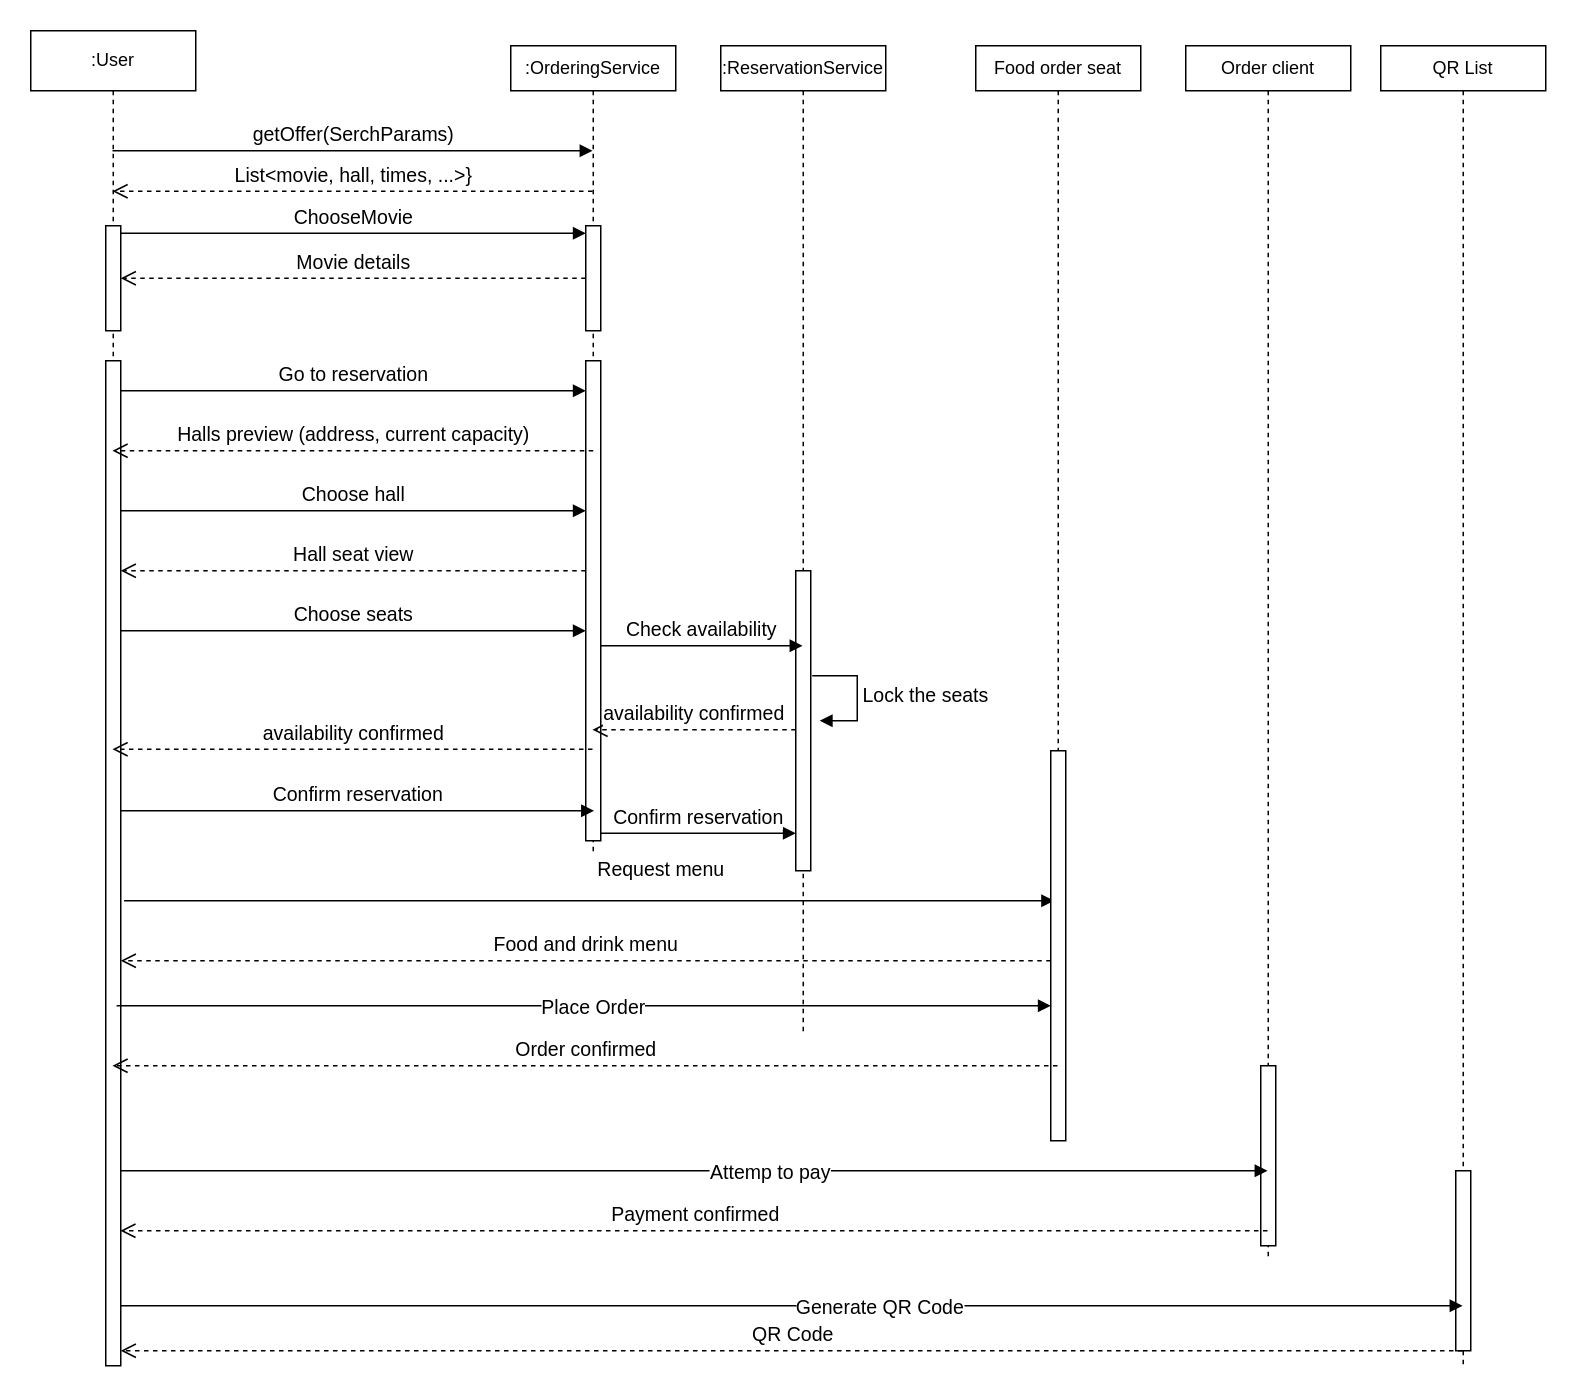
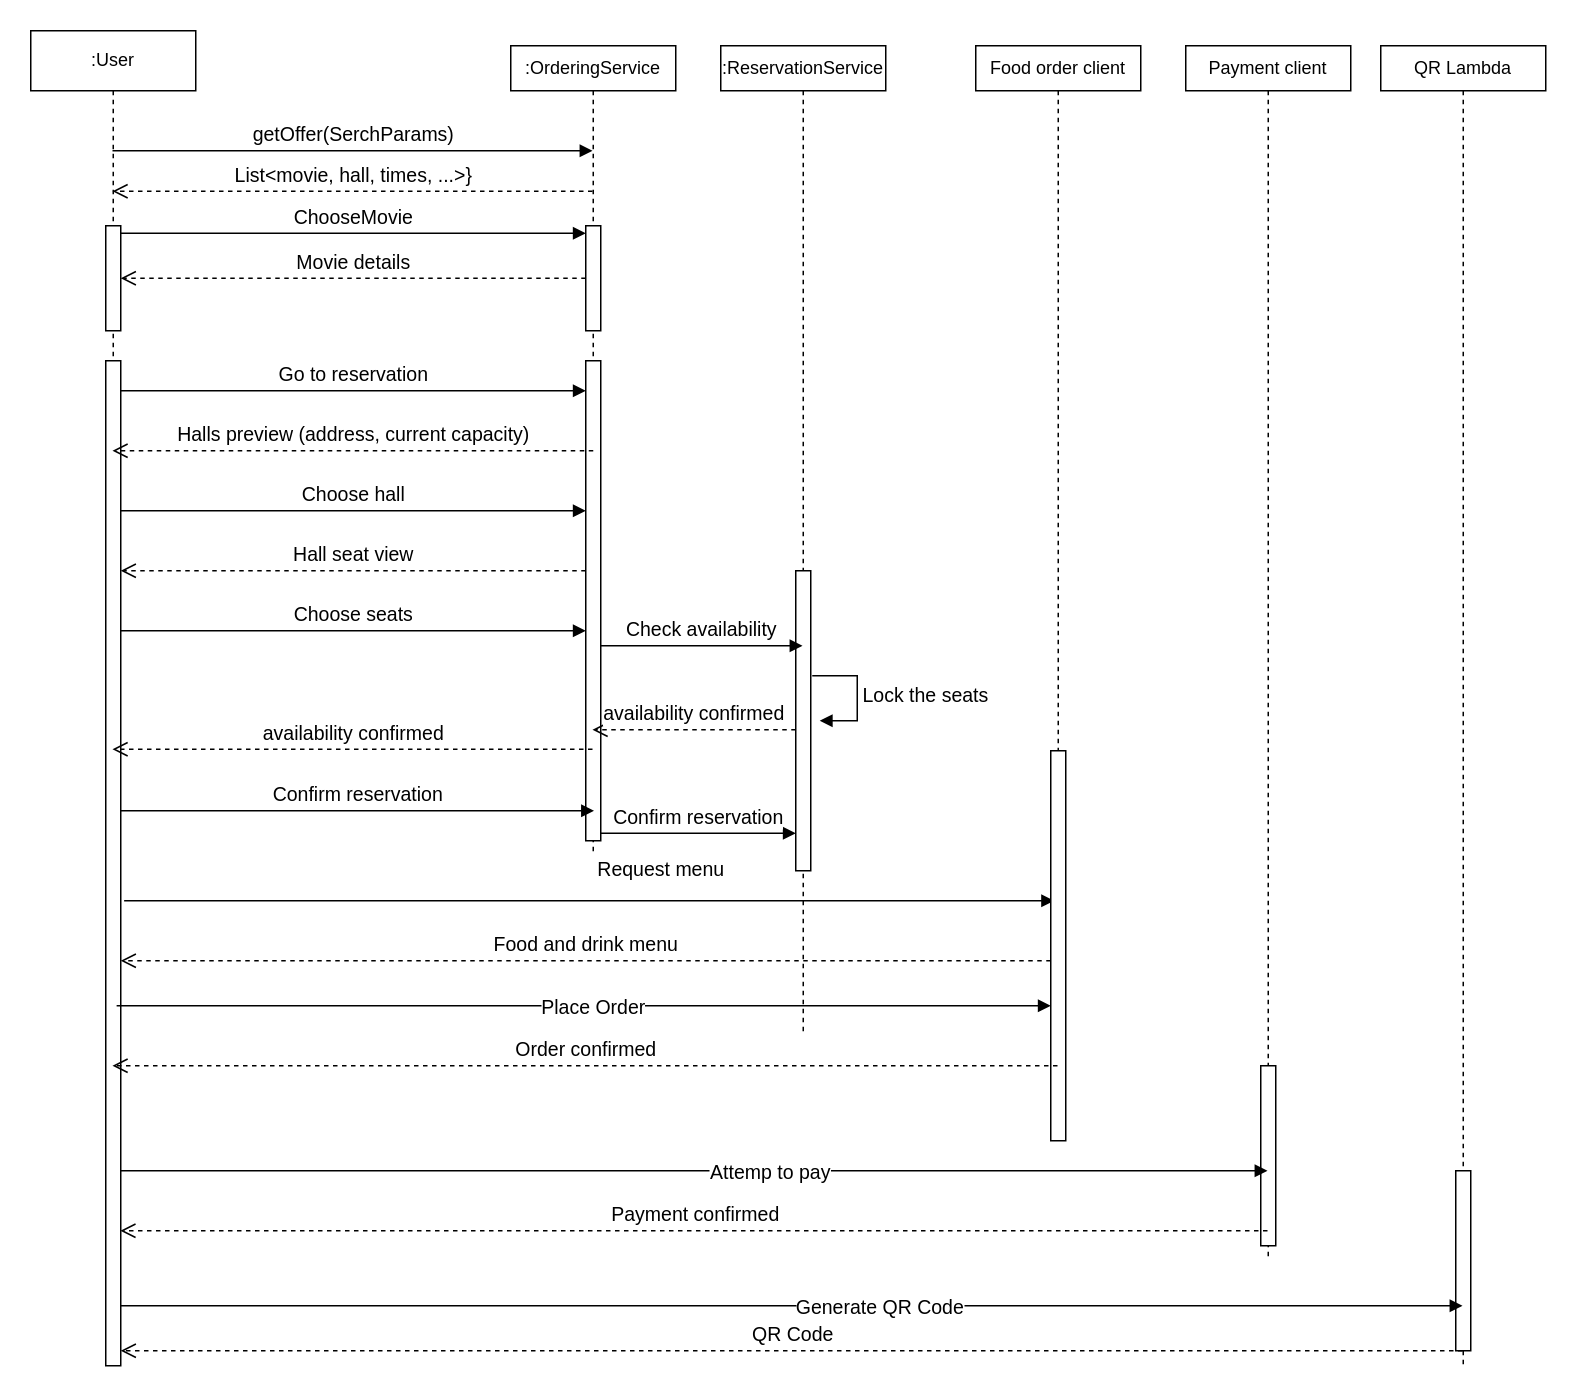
(1058, 68) -> (1058, 68)
(1268, 68) -> (1268, 68)
(1463, 68) -> (1463, 68)
